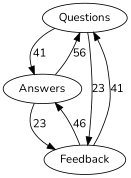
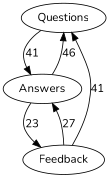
(80, 53) -> (69, 53)
(92, 85) -> none
(80, 124) -> (69, 124)
